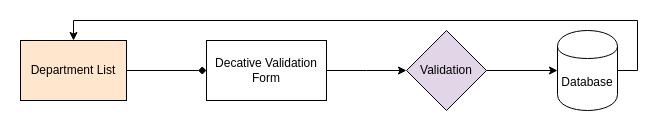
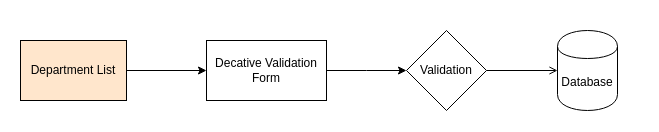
(385, 21) -> none
(198, 71) -> (198, 71)
(447, 71) -> (447, 71)
(549, 71) -> (551, 71)
